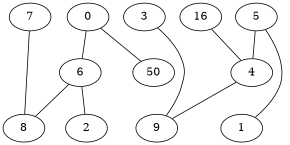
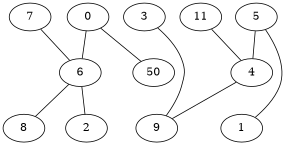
(201, 17) -> (201, 17)
(27, 73) -> (55, 45)
